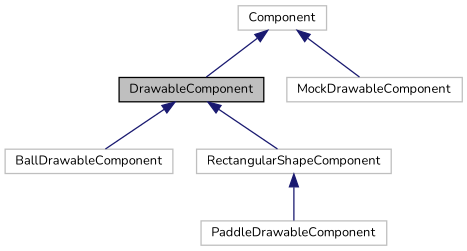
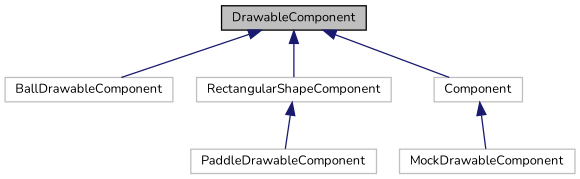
(232, 58) -> (392, 56)
